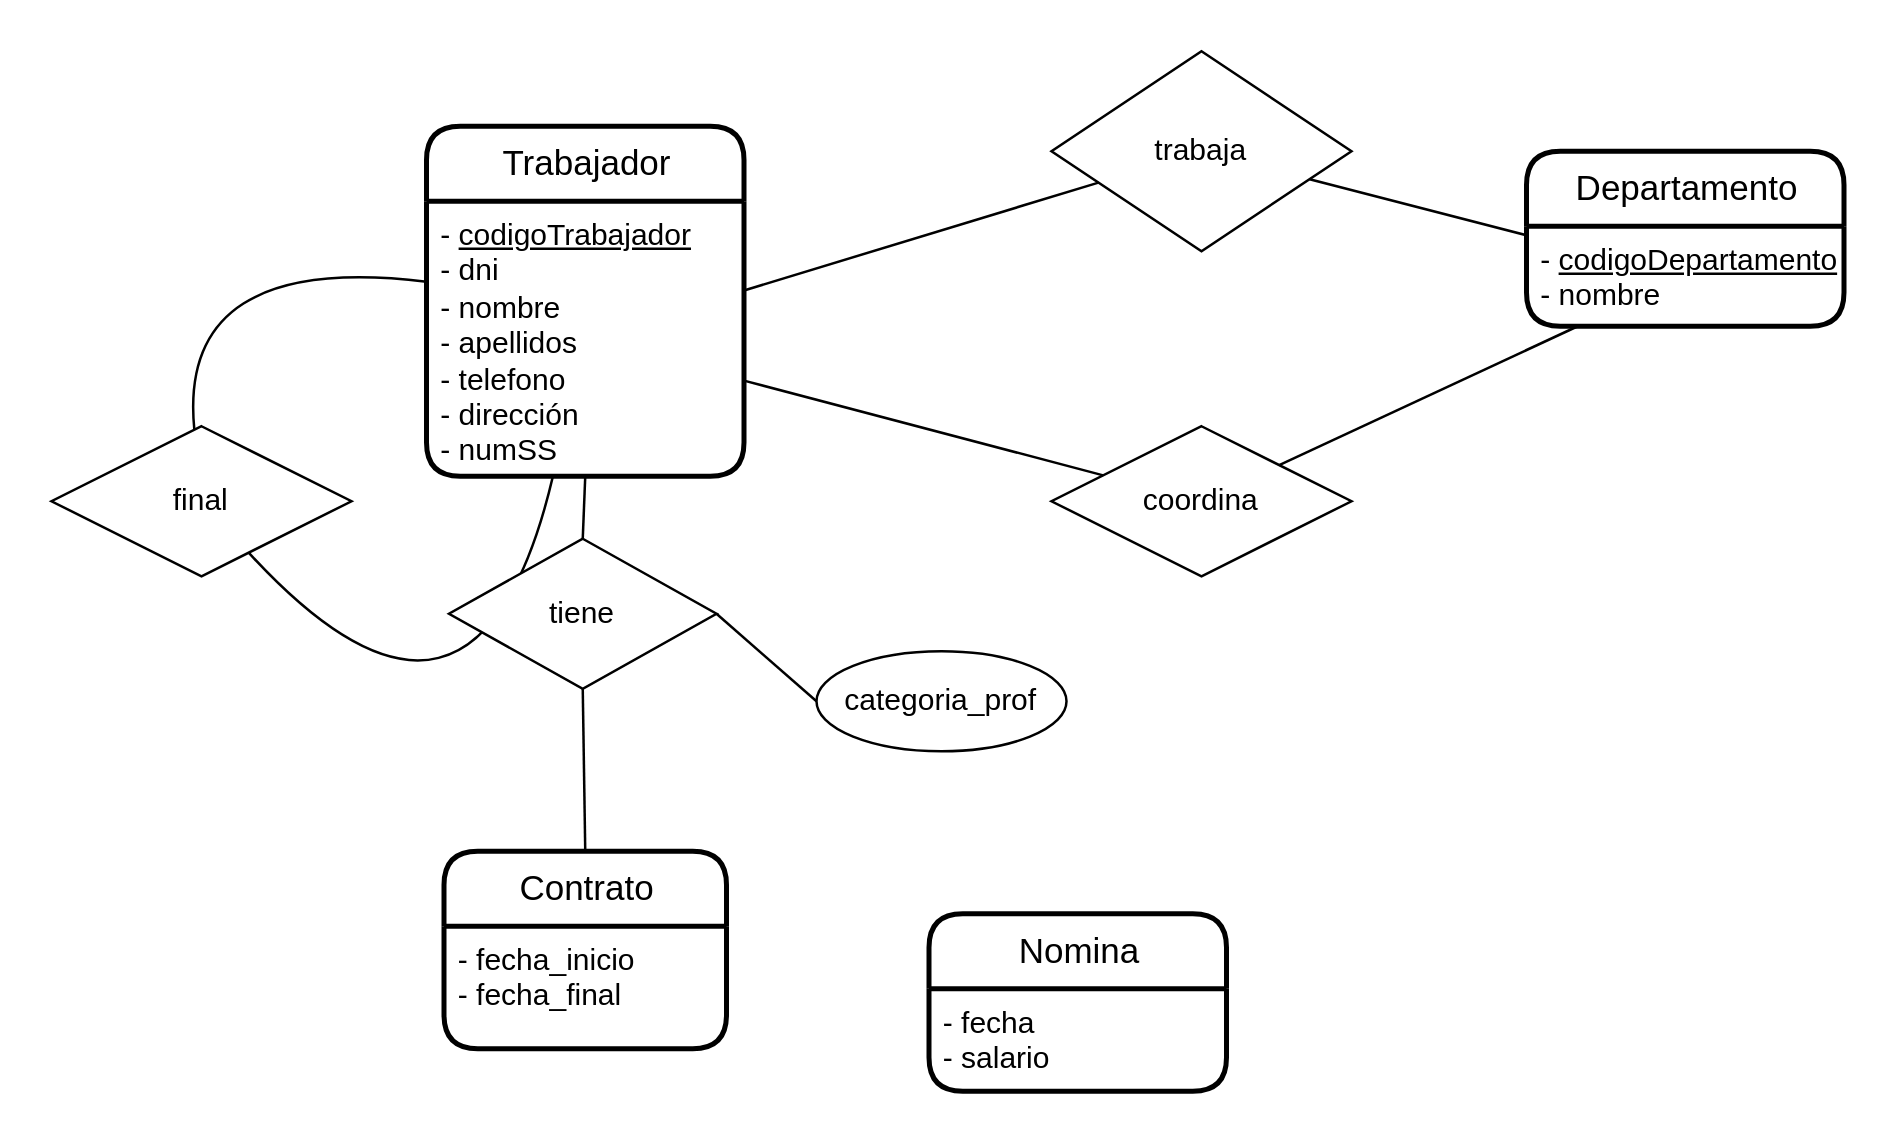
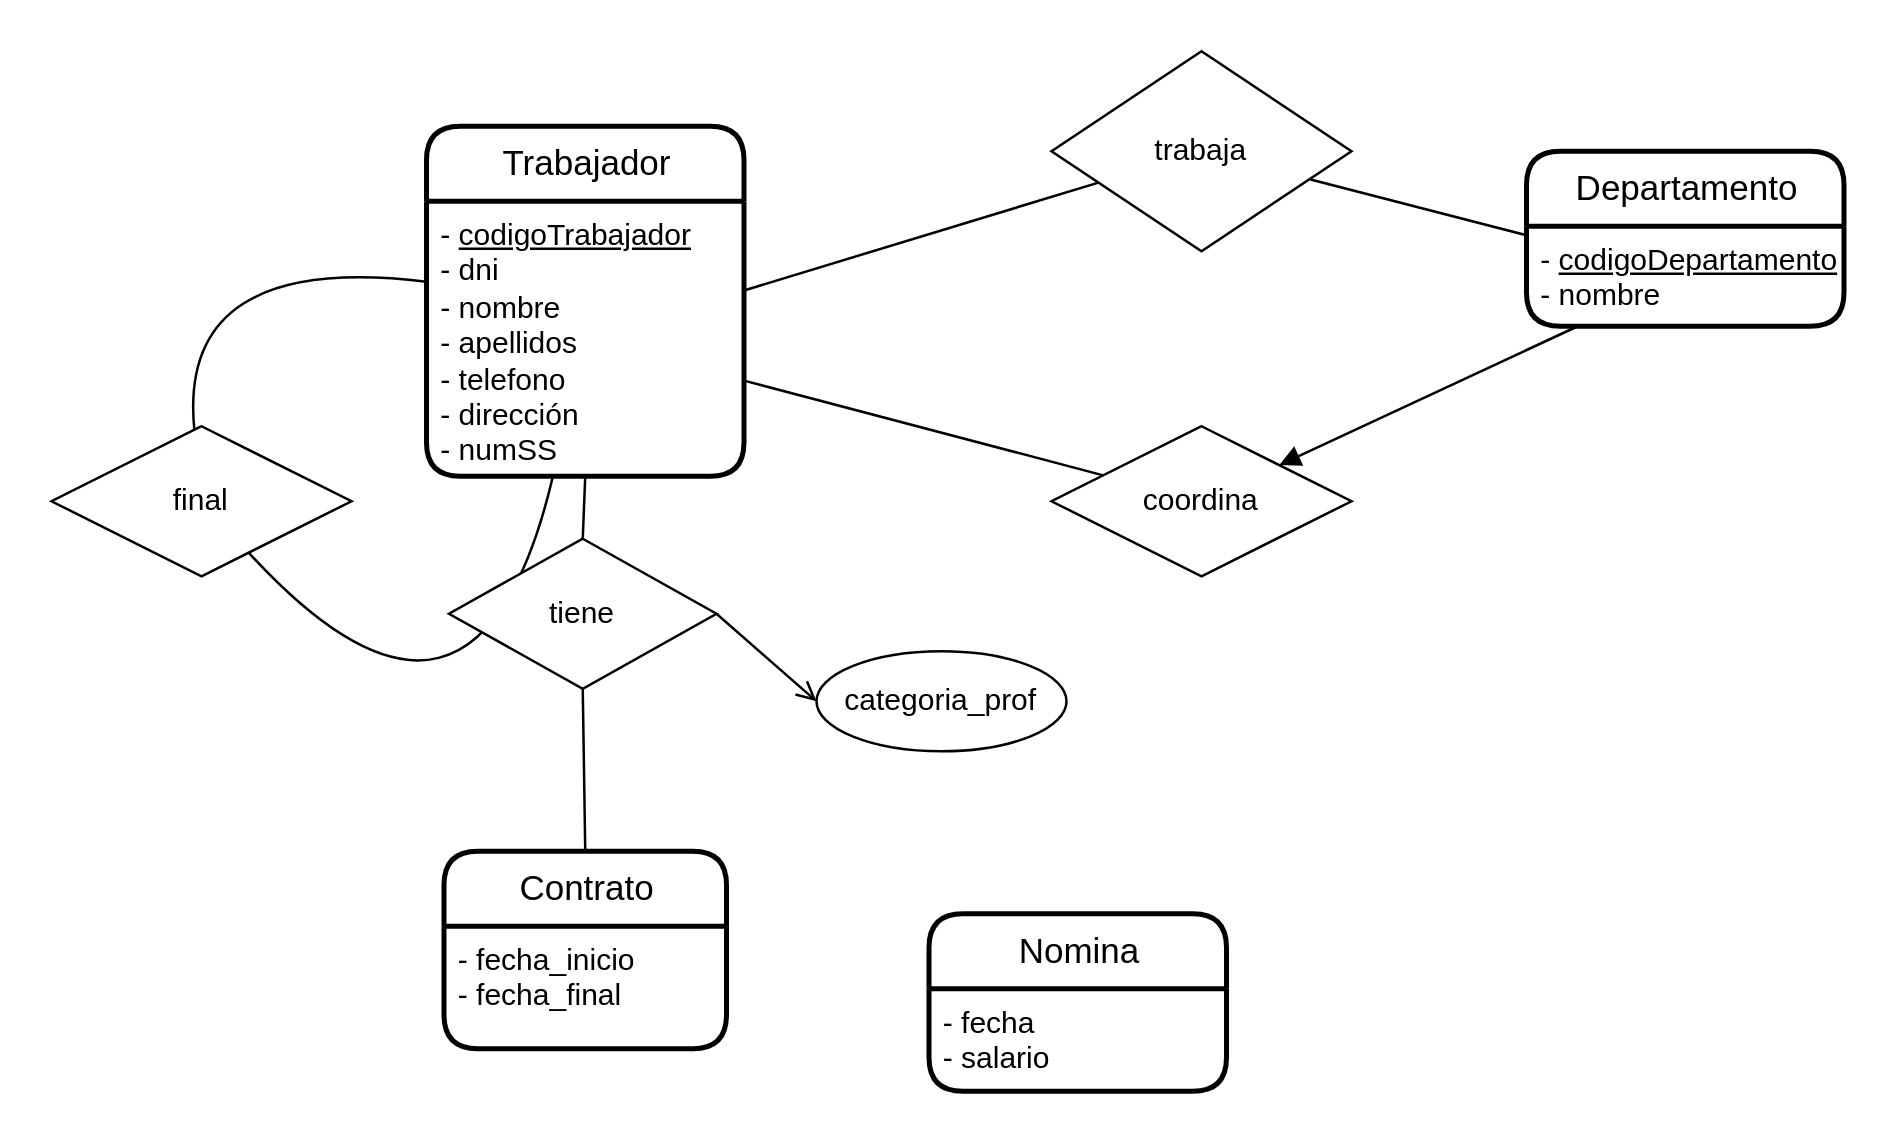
(1291, 460) -> (1298, 456)
(811, 697) -> (810, 696)
